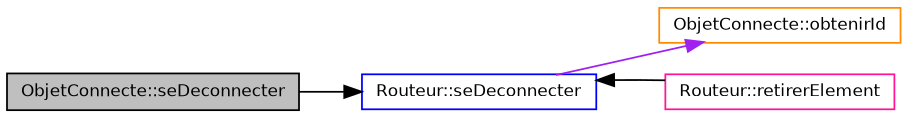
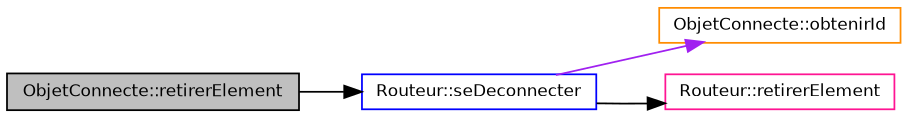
(640, 80) -> (622, 104)
(153, 92) -> (153, 92)
